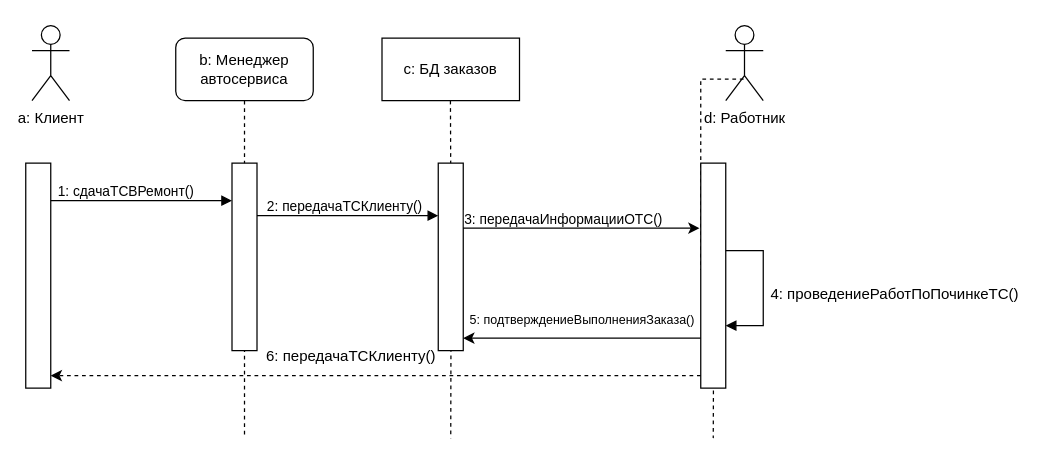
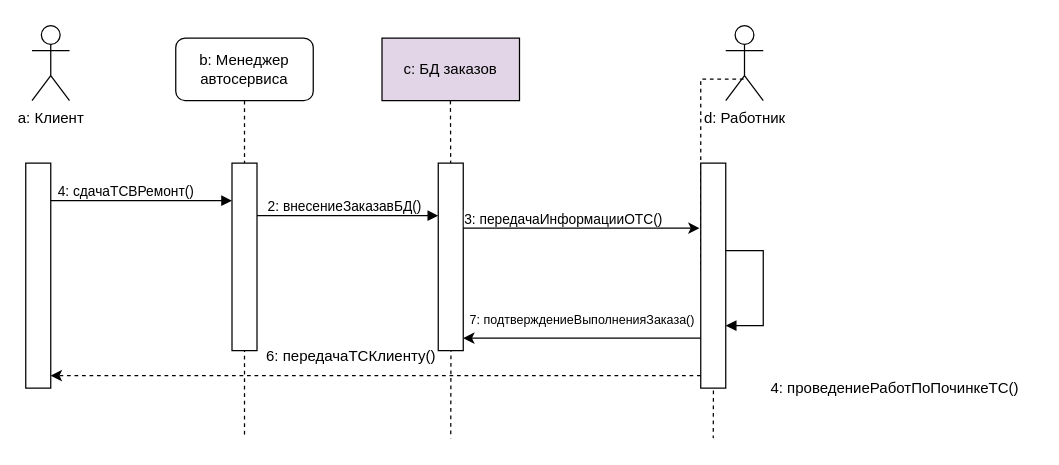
(451, 69) -> (451, 69)
(126, 192) -> (126, 192)
(345, 207) -> (345, 207)
(894, 294) -> (894, 388)
(583, 319) -> (583, 319)
